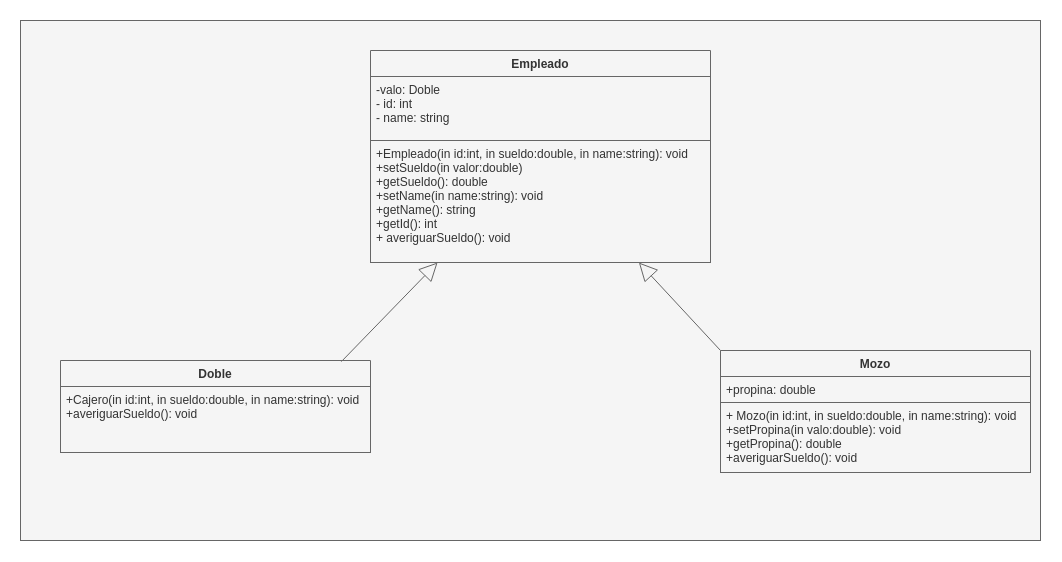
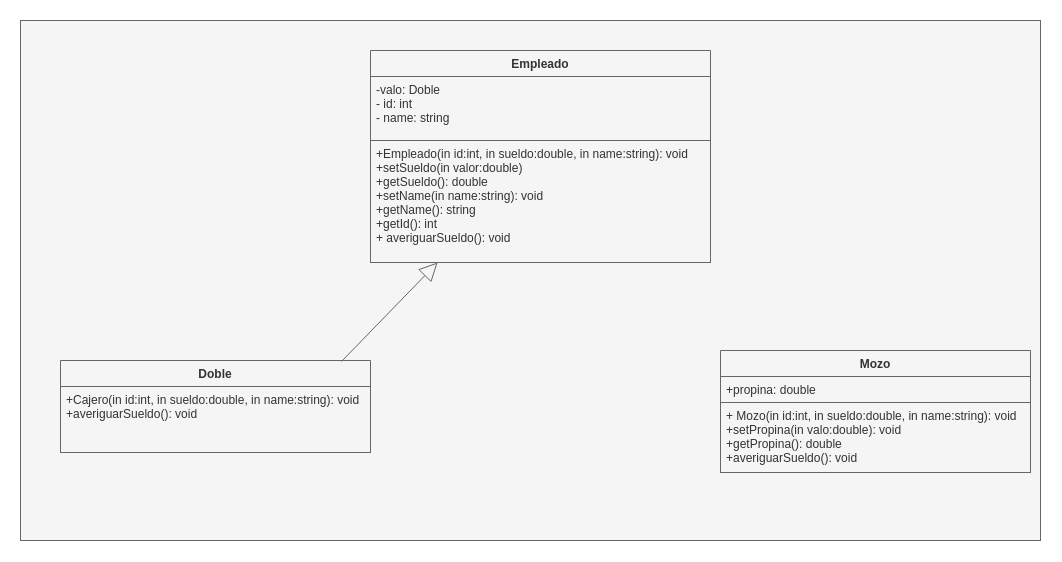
(686, 314) -> none
